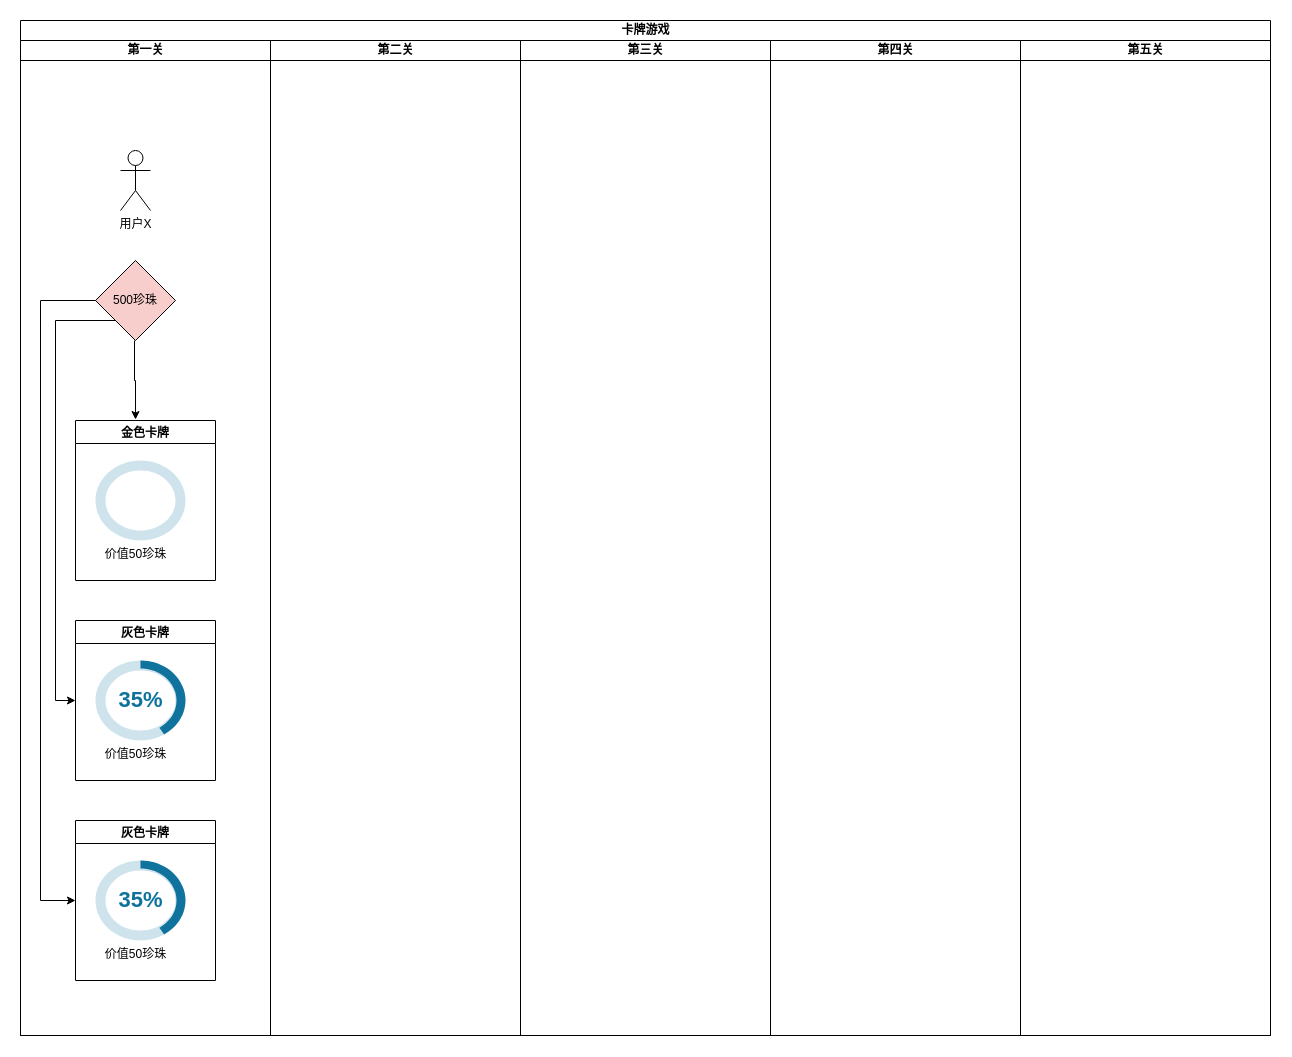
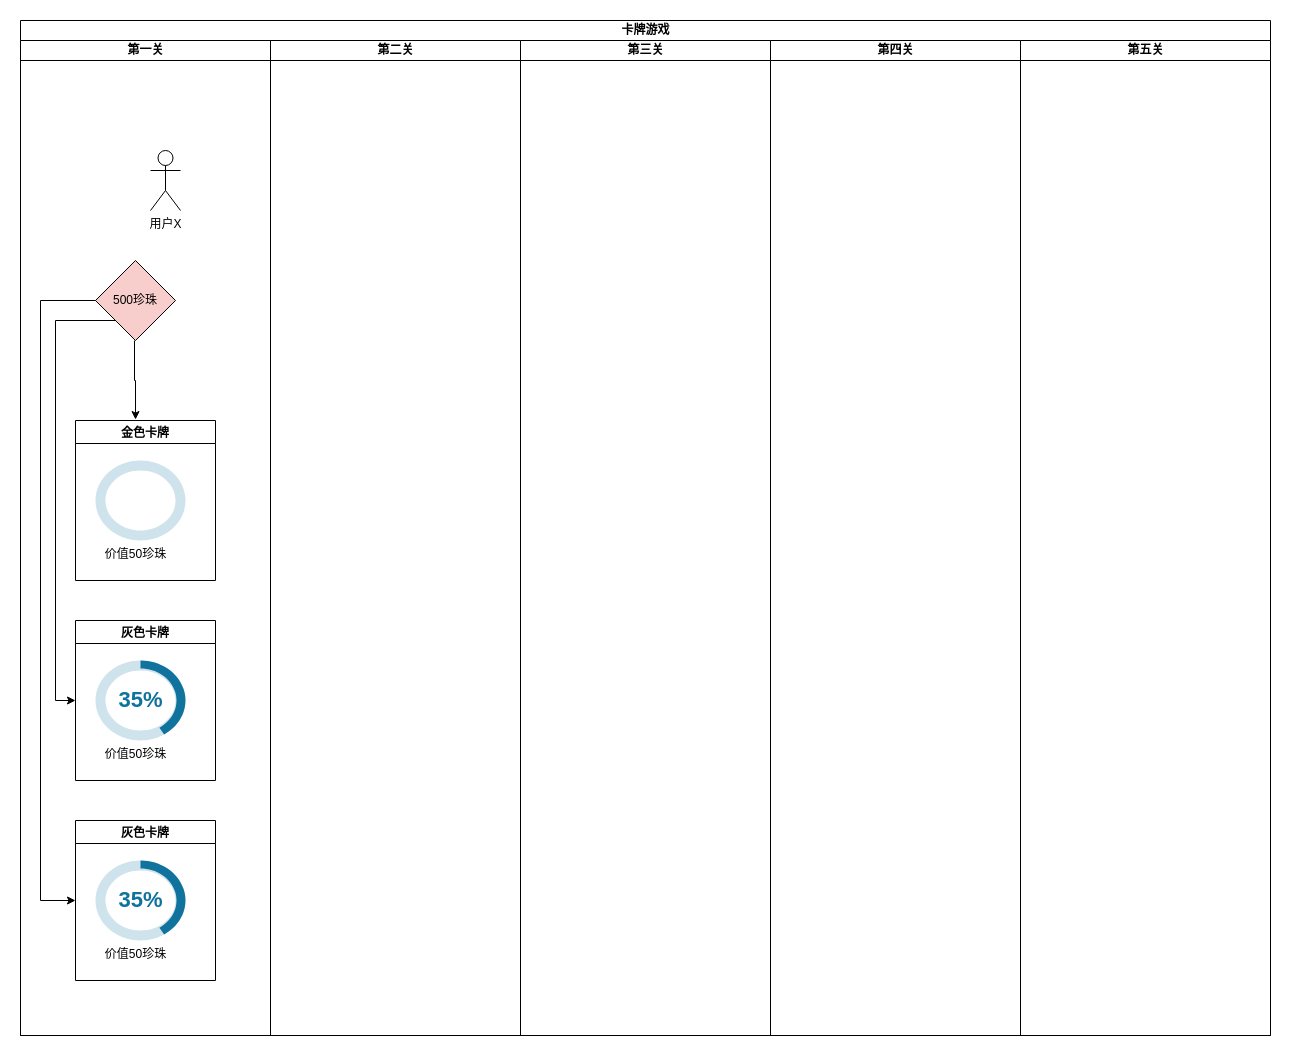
(136, 181) -> (166, 181)
